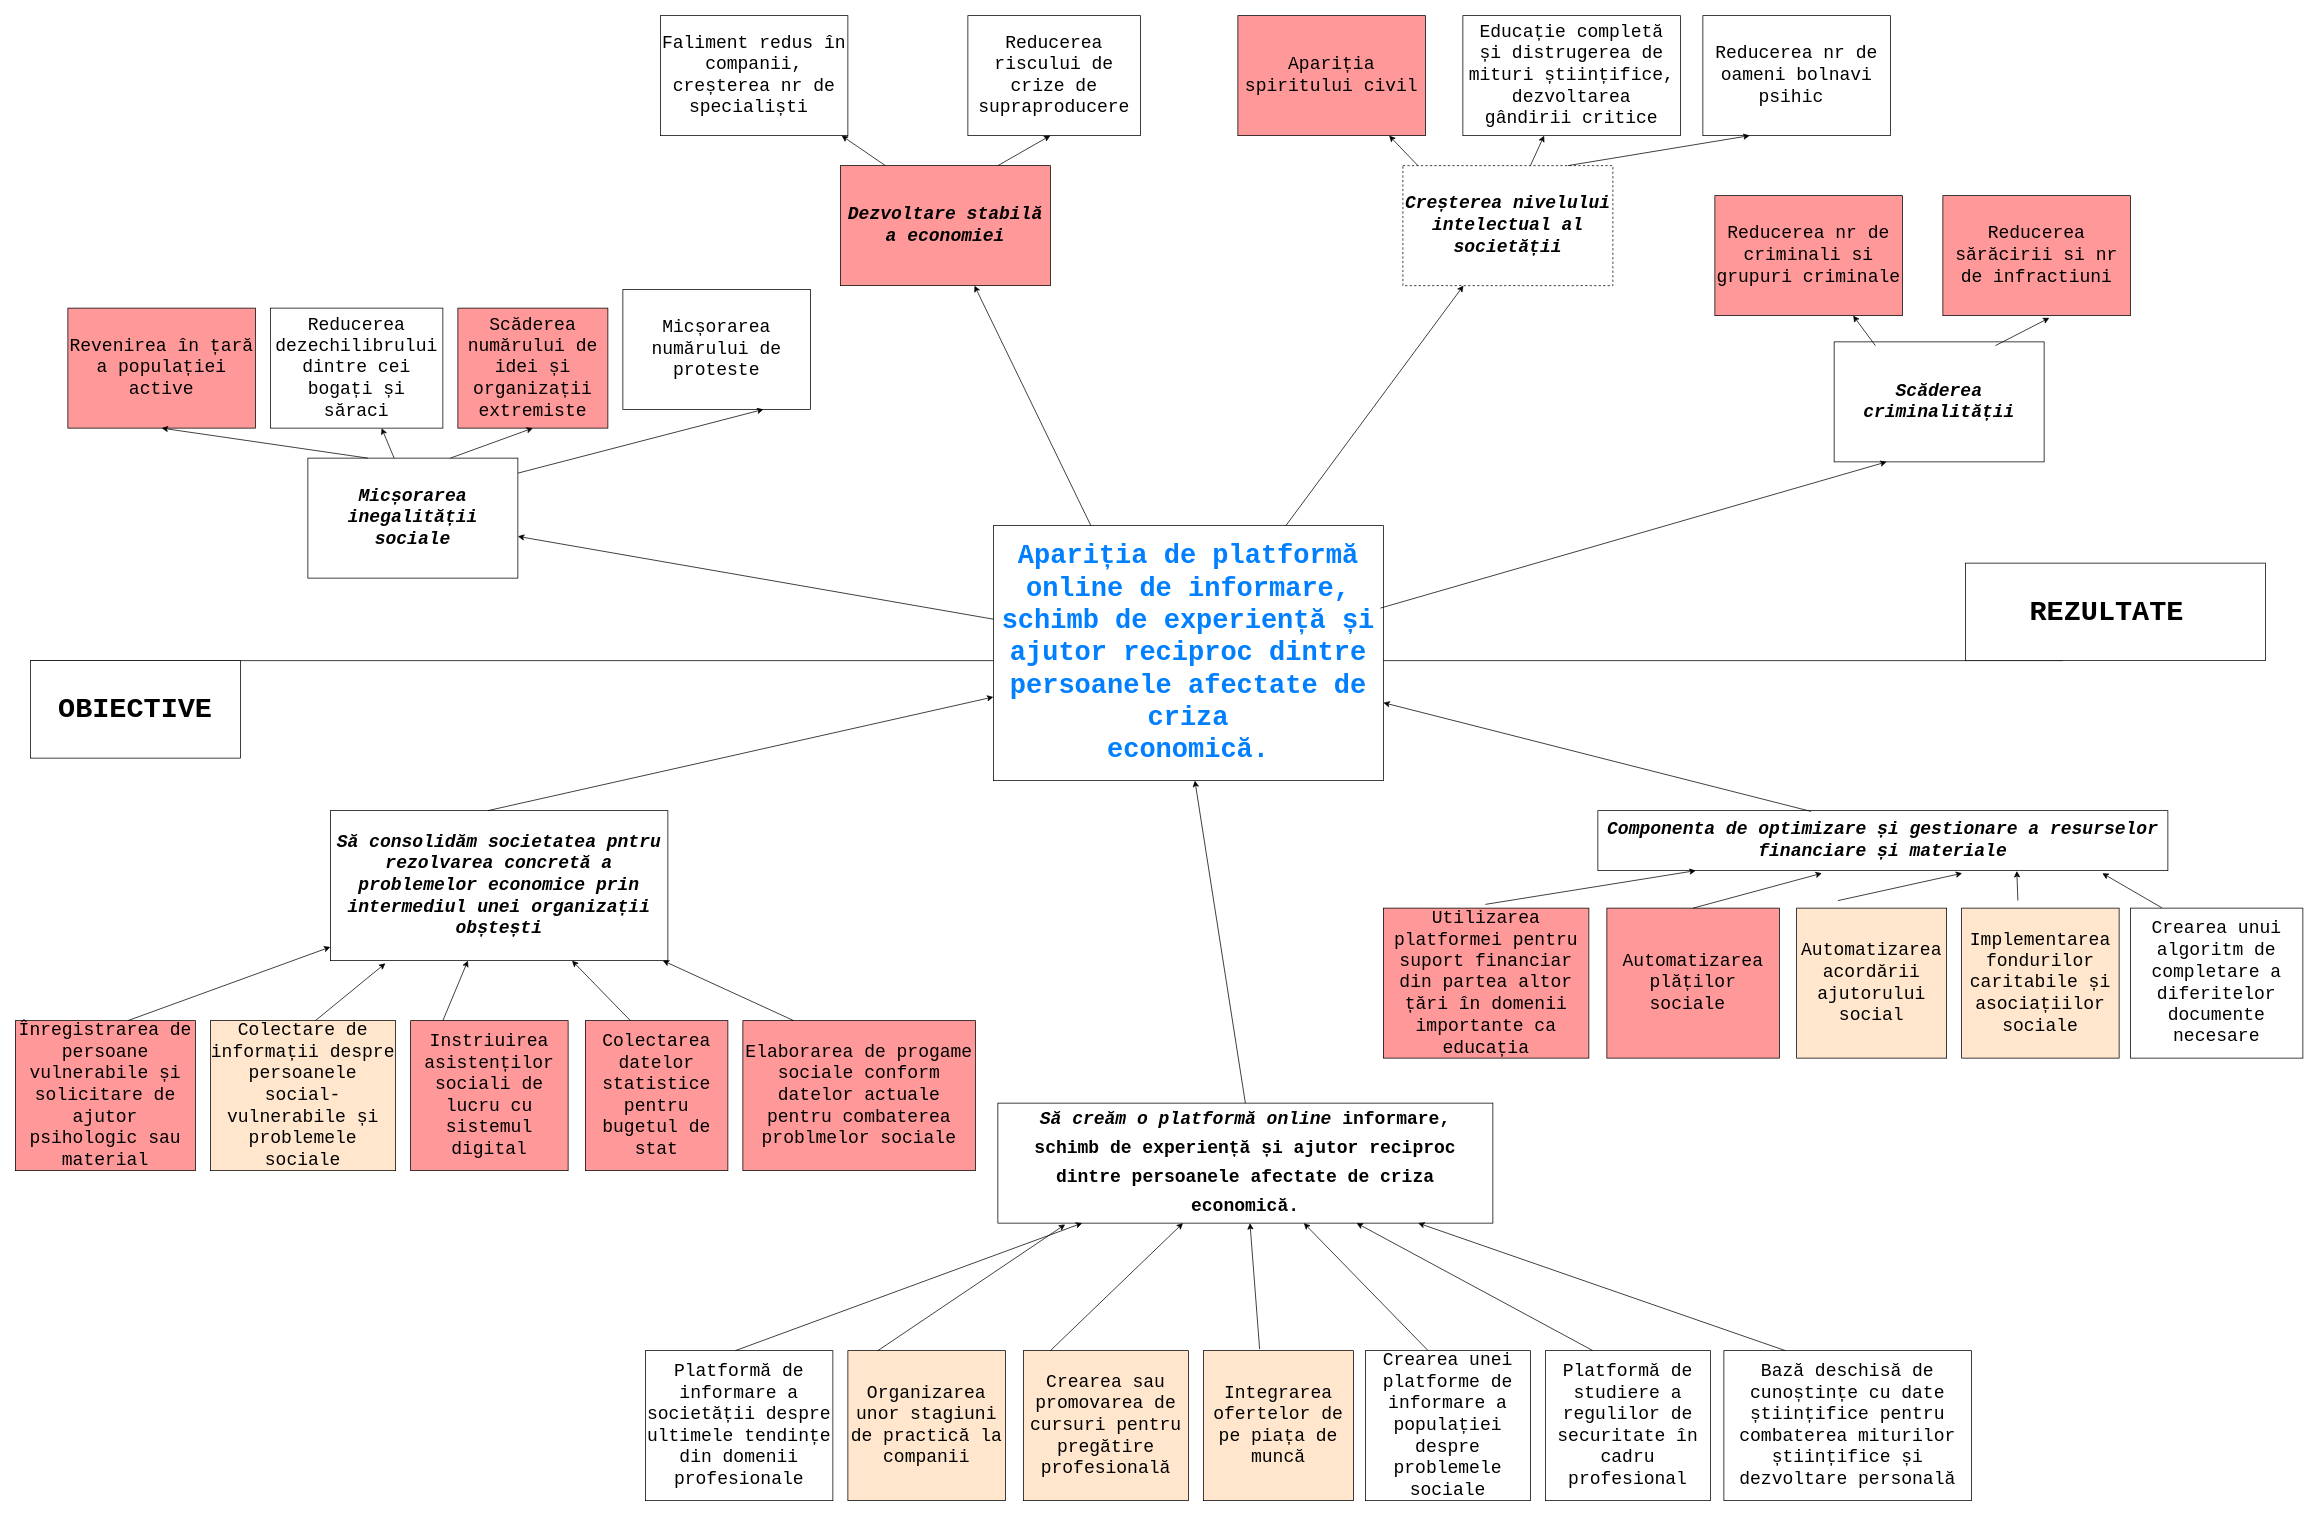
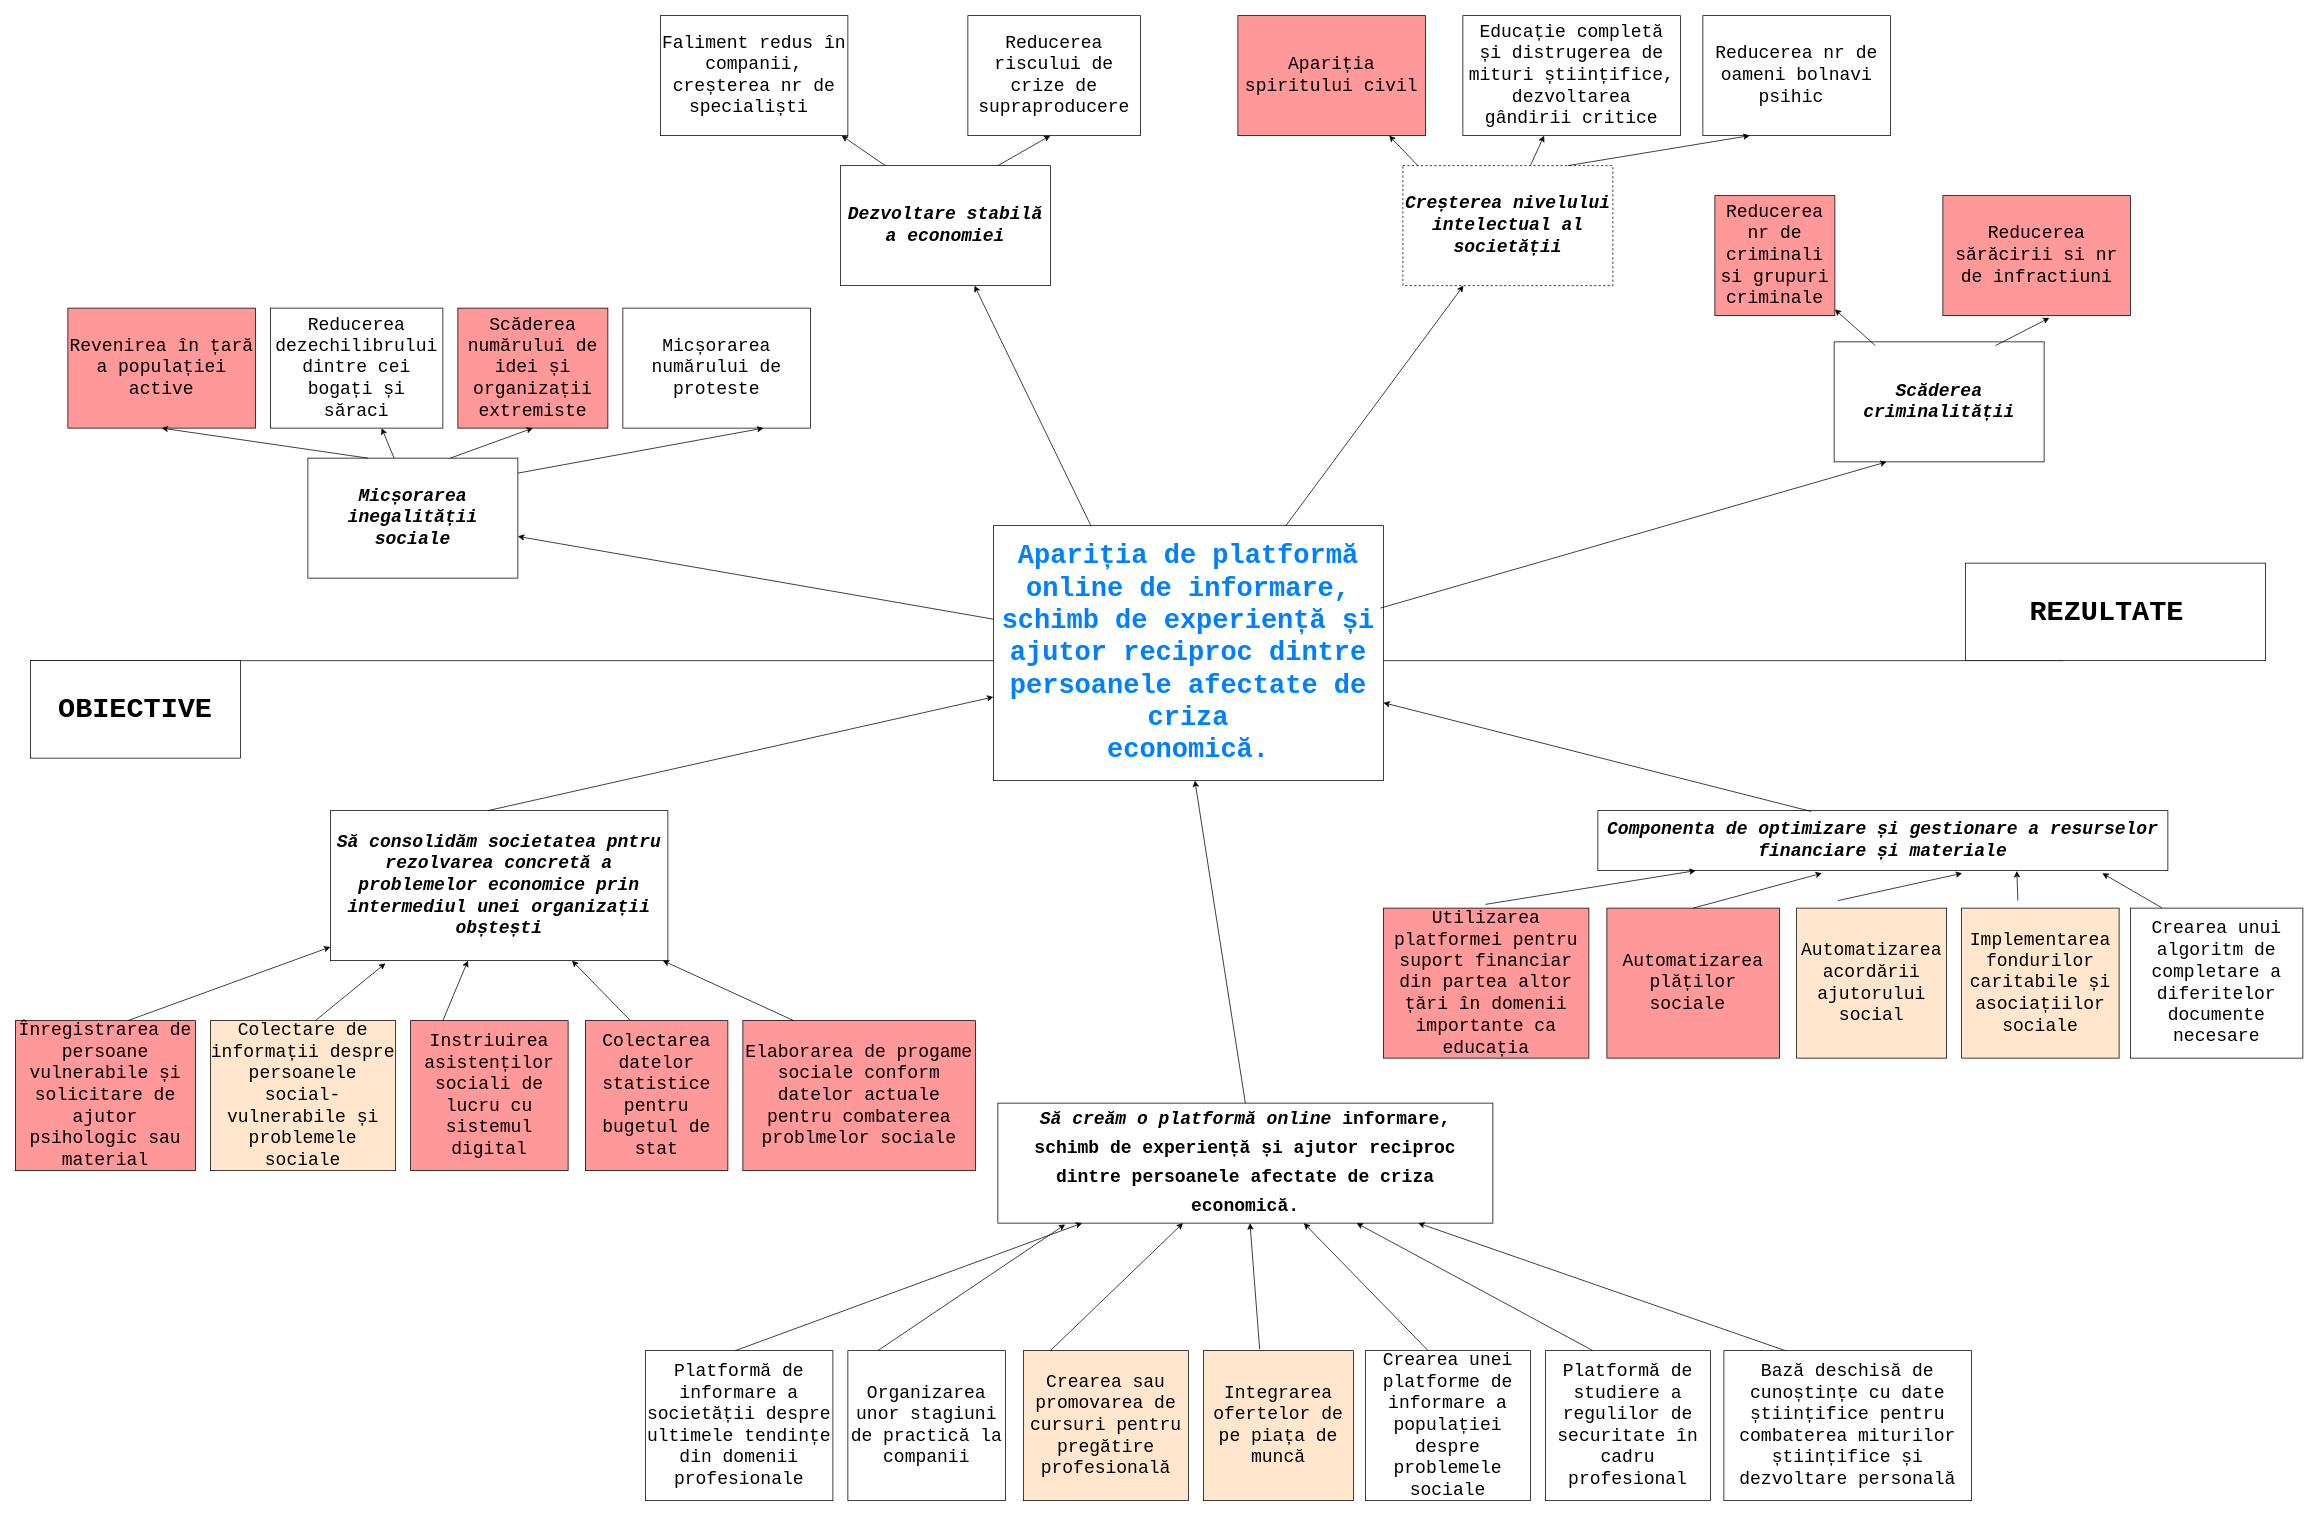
(945, 225) -> (945, 225)
(1809, 255) -> (1775, 255)
(717, 349) -> (717, 368)
(927, 1425) -> (927, 1425)
